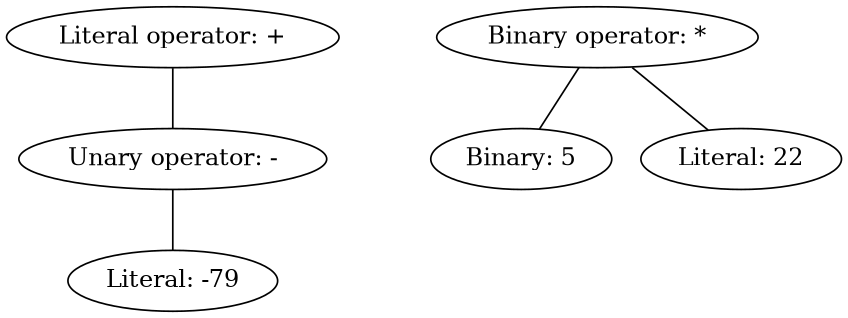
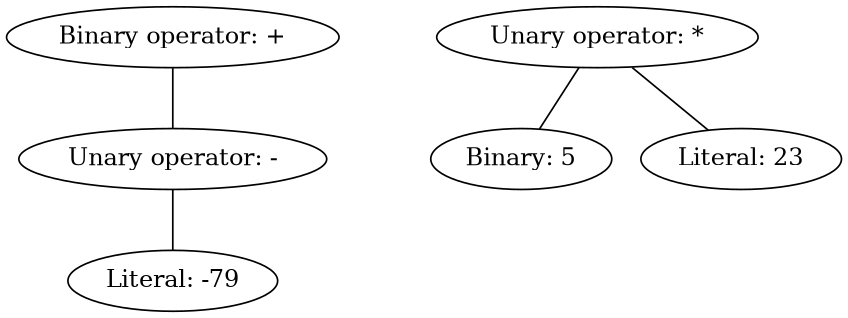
(173, 37) -> (173, 37)
(597, 37) -> (597, 37)
(741, 159) -> (741, 159)
